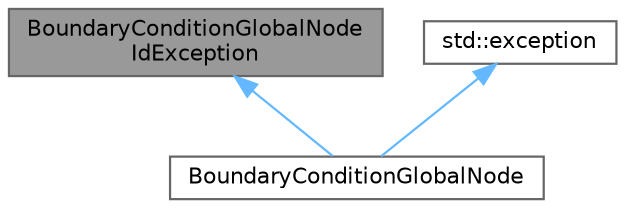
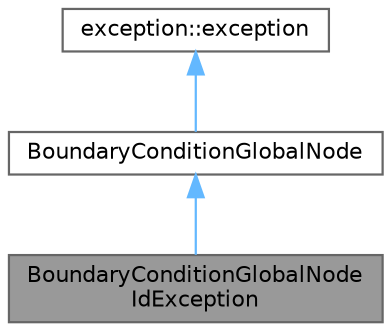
(520, 43) -> (196, 30)
(292, 123) -> (196, 226)
